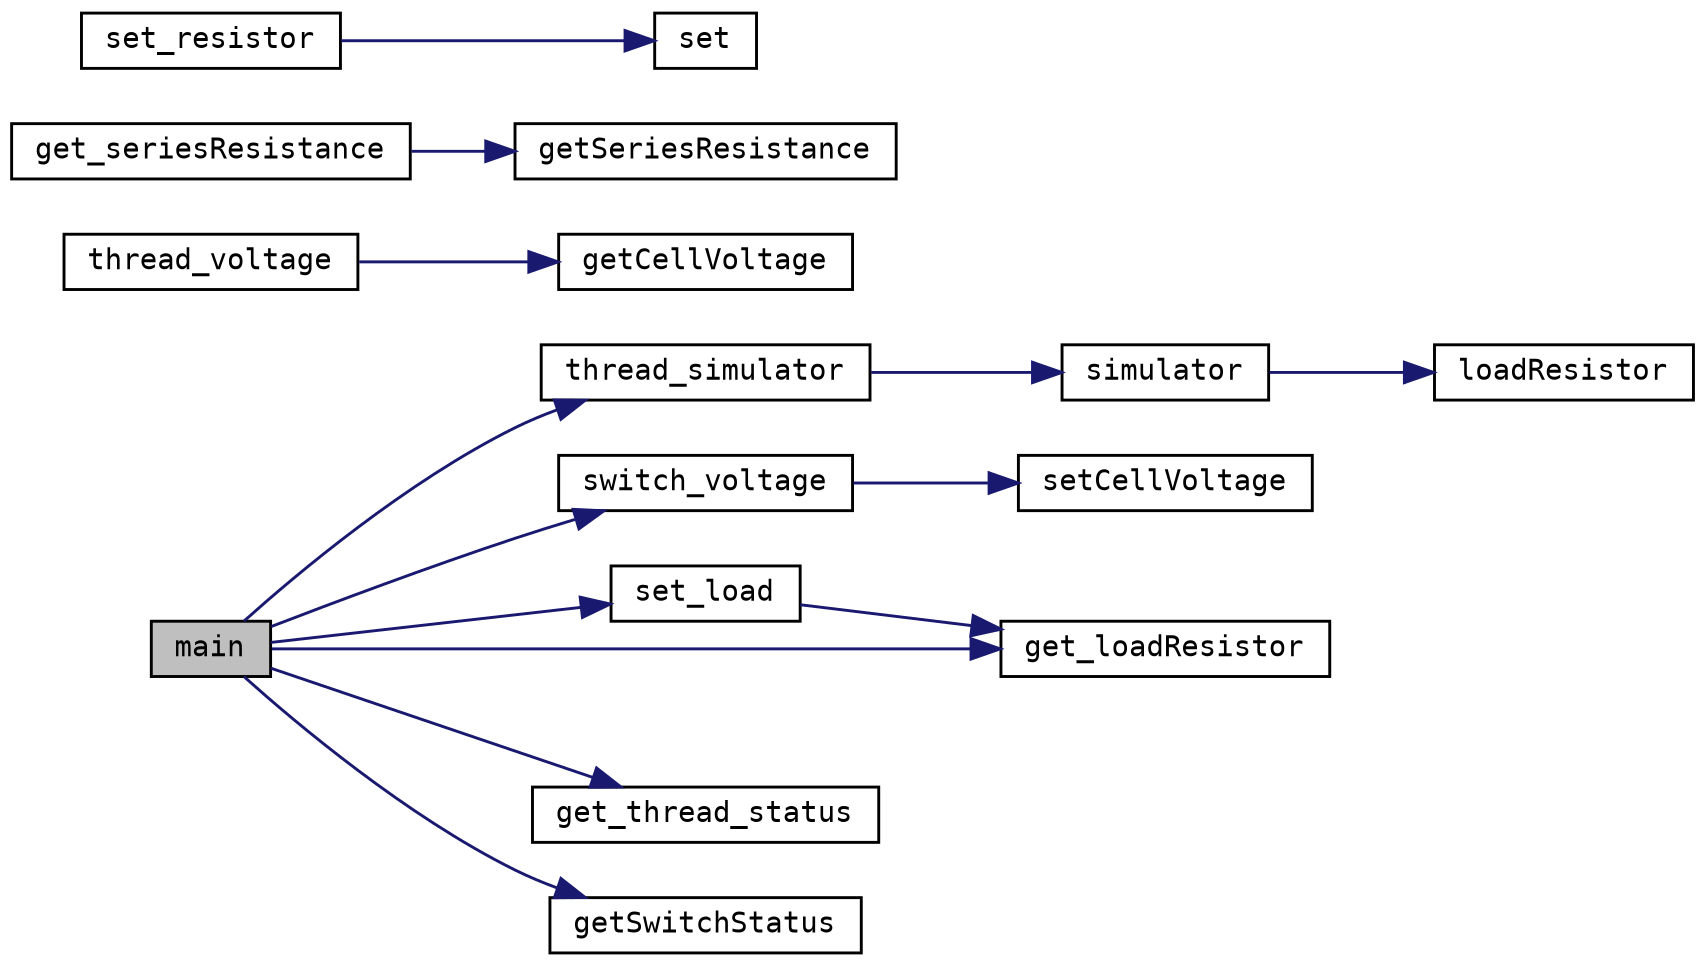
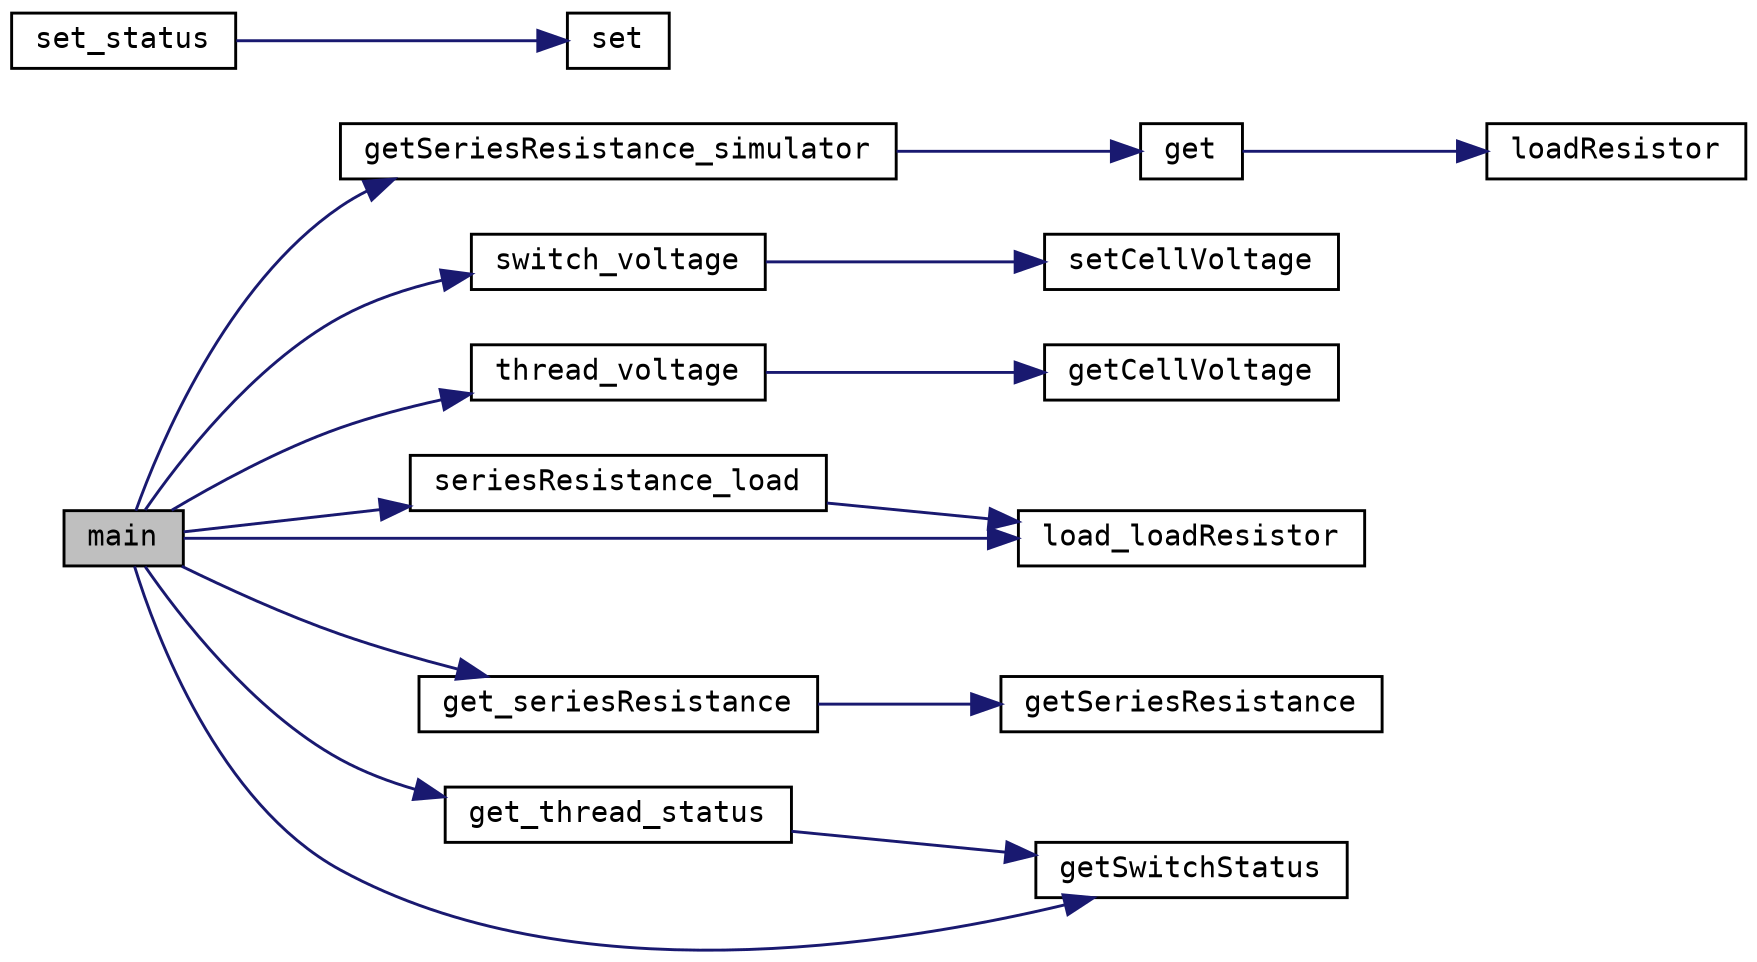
(211, 41) -> (124, 41)
(706, 372) -> (618, 151)
(1165, 372) -> (1192, 151)
none -> (302, 443)
(706, 594) -> (618, 483)
none -> (317, 626)
(1165, 649) -> (1192, 538)
none -> (898, 842)
